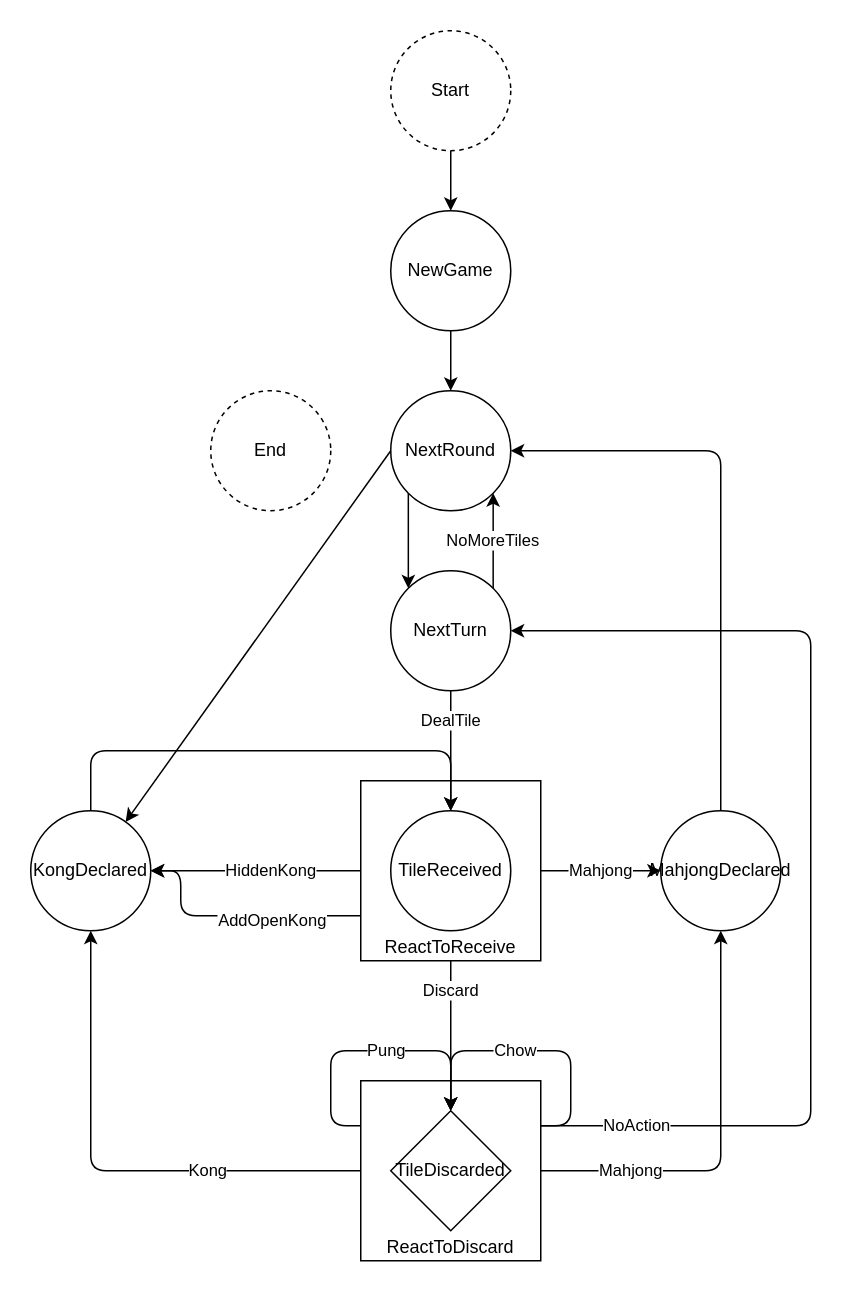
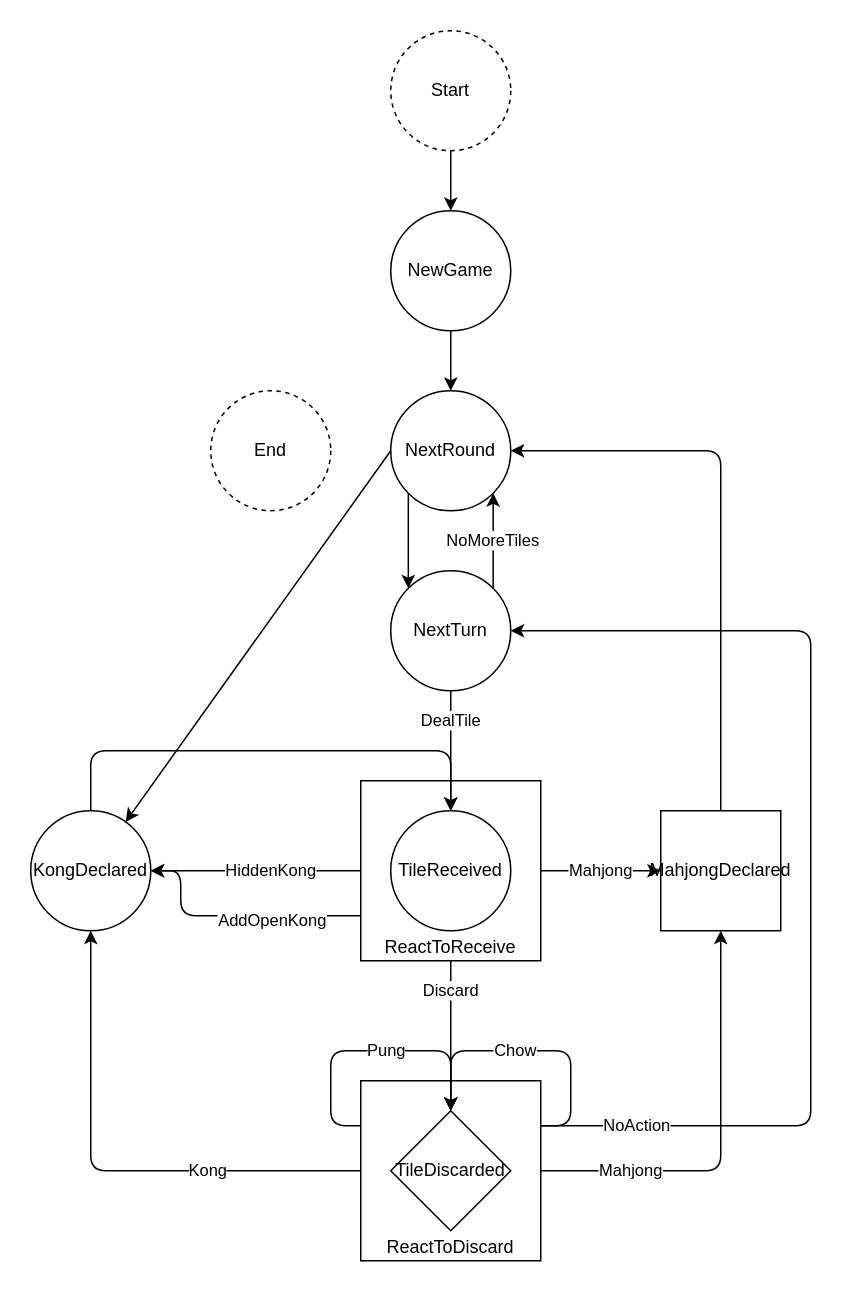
(721, 871) -> (721, 871)
